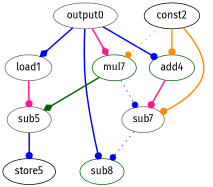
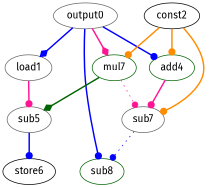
(145, 40) -> (145, 40)
(127, 91) -> (127, 91)
(29, 172) -> (29, 172)
